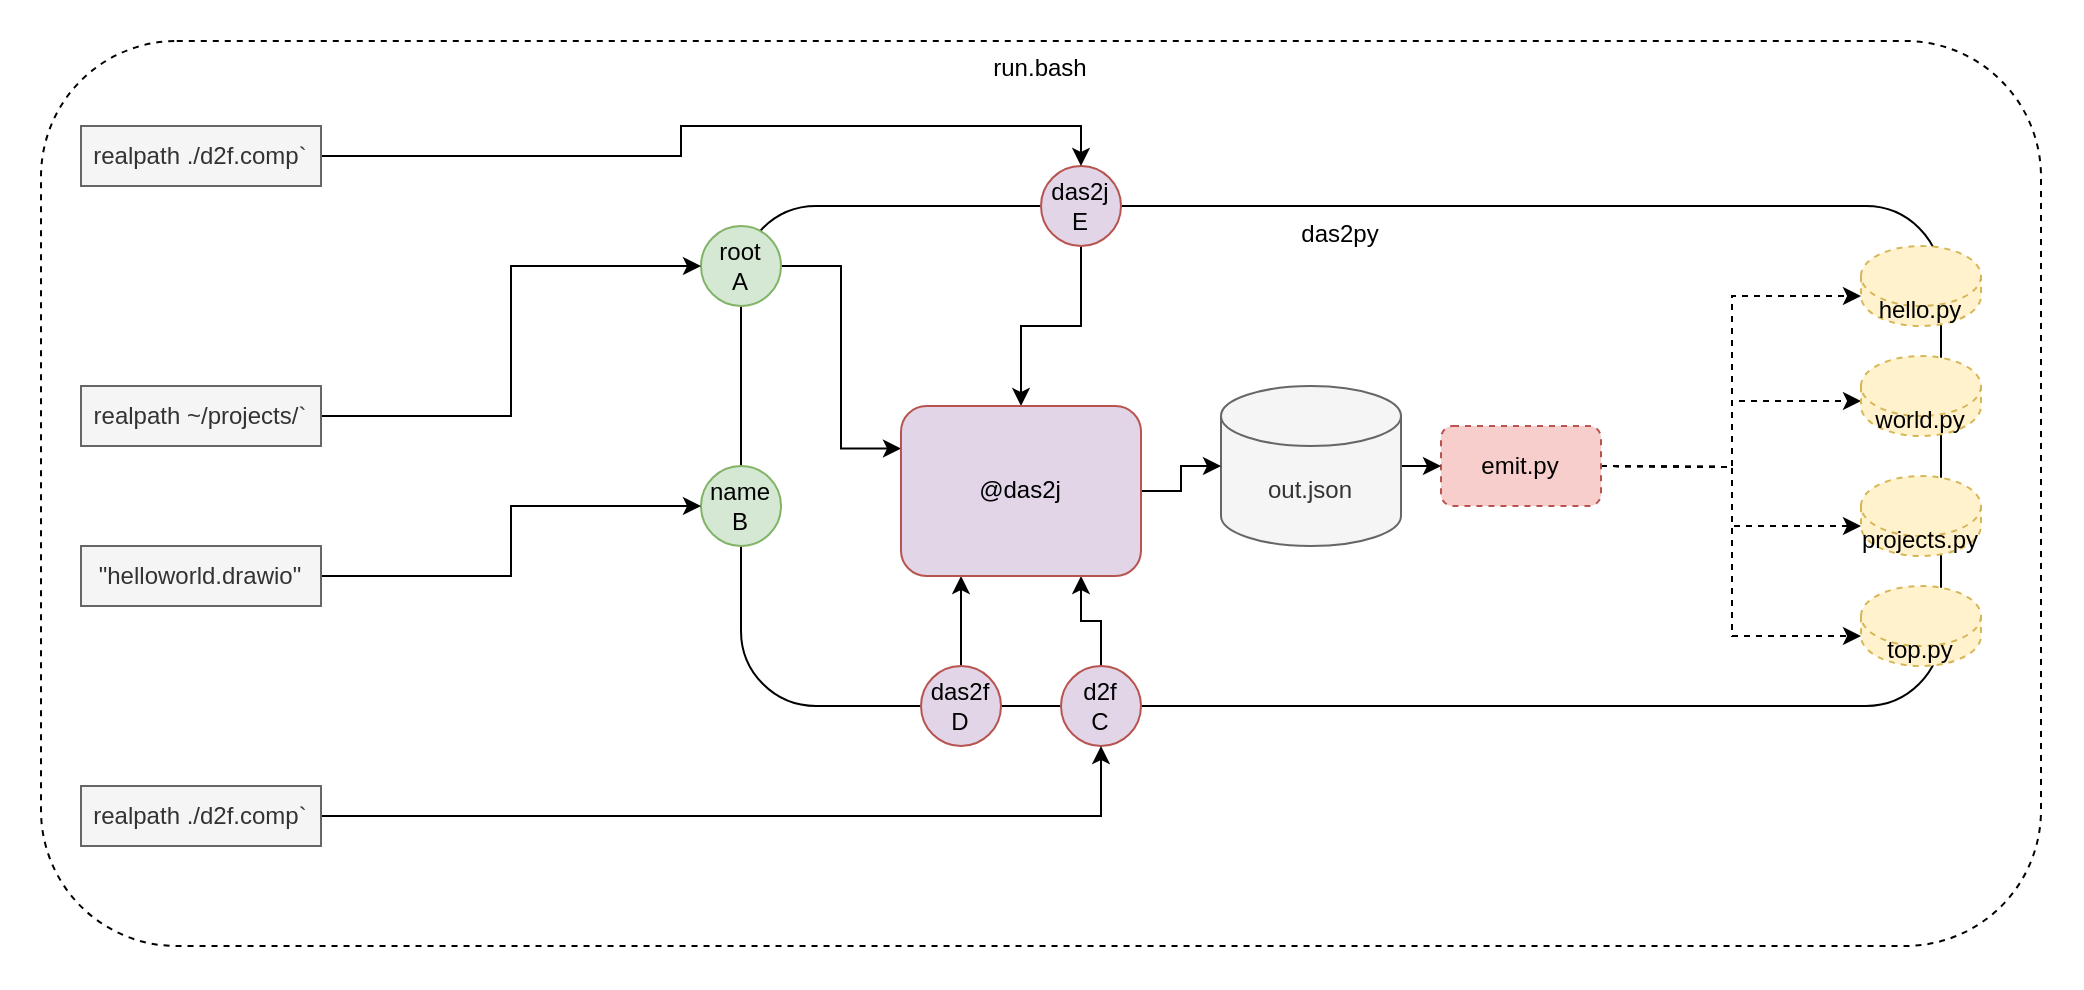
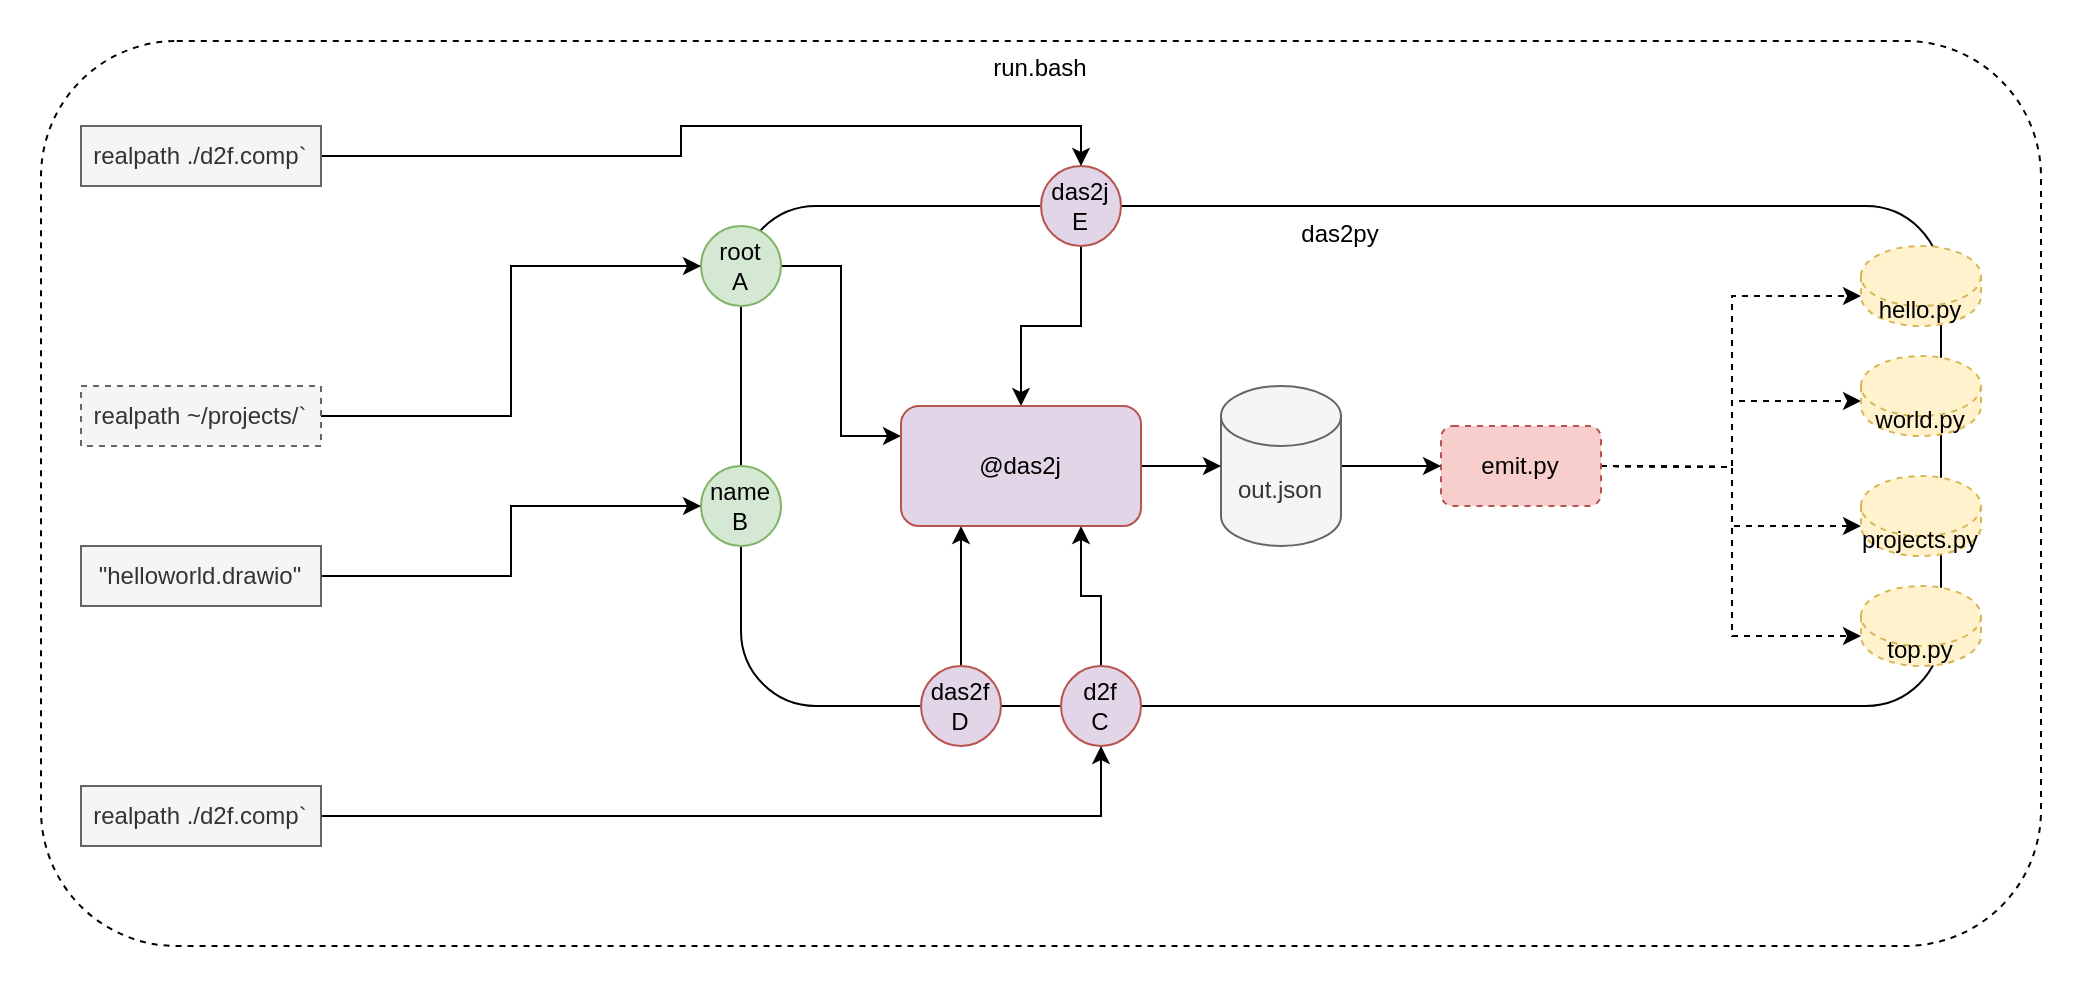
(201, 416) -> (201, 416)
(1311, 466) -> (1281, 466)
(1021, 491) -> (1021, 466)
